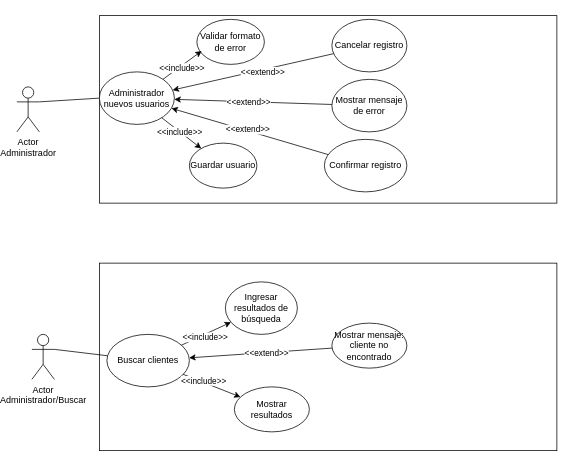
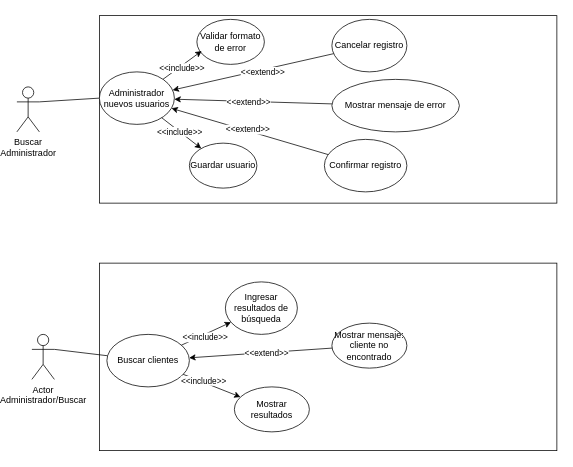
(369, 105) -> (396, 105)
(29, 148) -> (29, 148)
